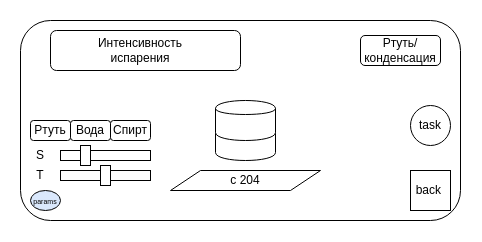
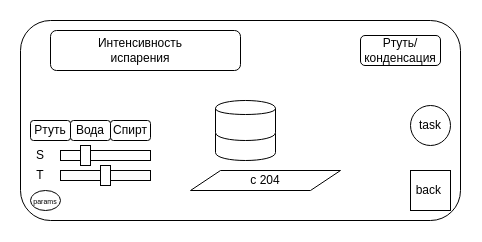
(246, 181) -> (266, 181)
(46, 201) -> (46, 201)
